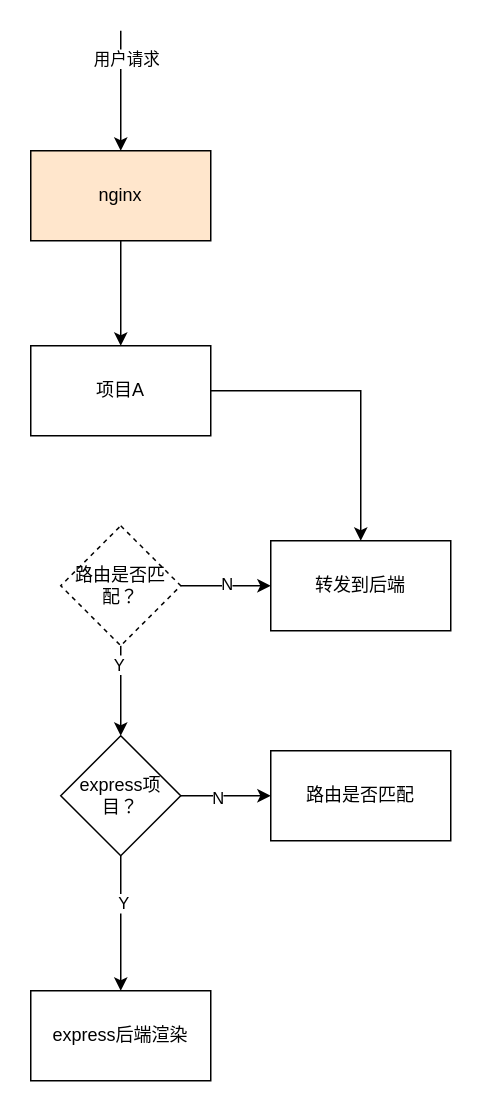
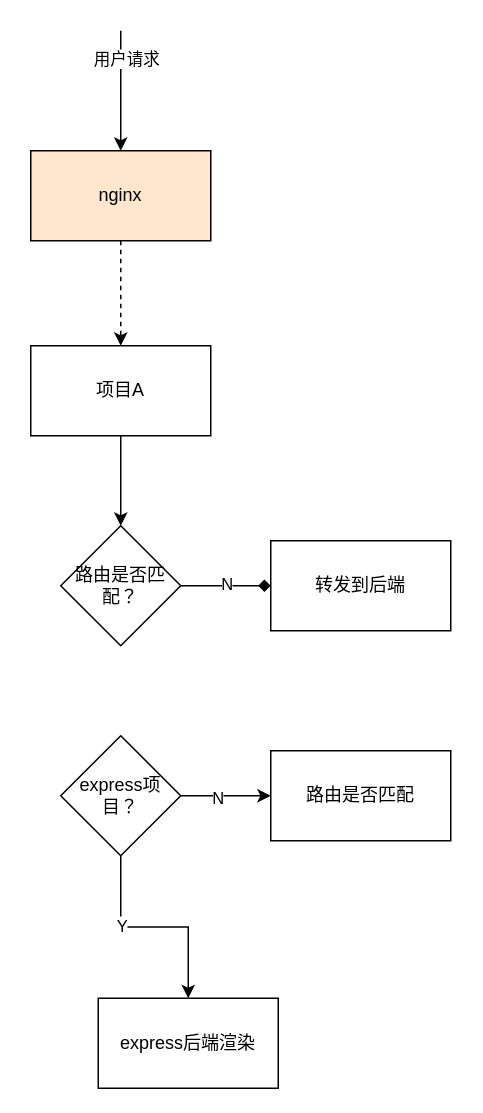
(121, 287) -> (121, 287)
(356, 391) -> (121, 476)
(121, 586) -> (121, 586)
(259, 586) -> (258, 586)
(121, 686) -> none
(121, 1036) -> (188, 1043)
